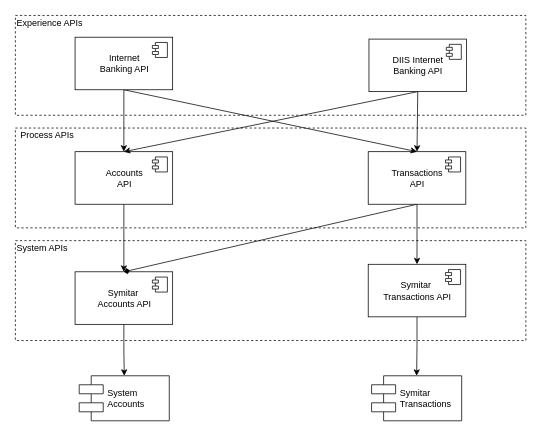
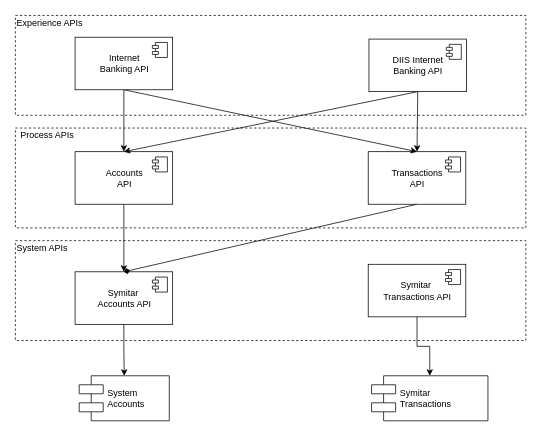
(417, 257) -> none
(416, 398) -> (429, 398)
